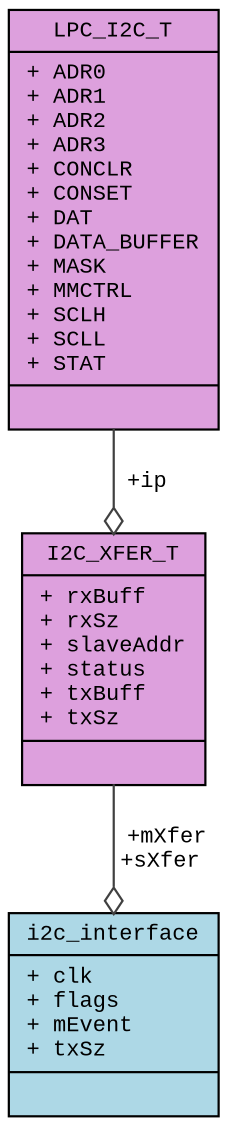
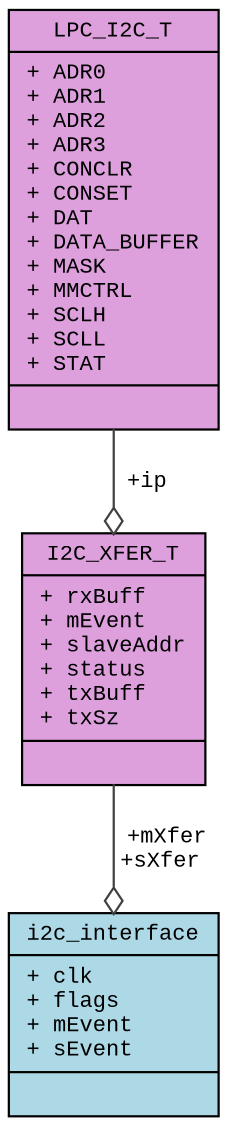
(81, 621) -> (94, 621)
(67, 1049) -> (81, 1049)
